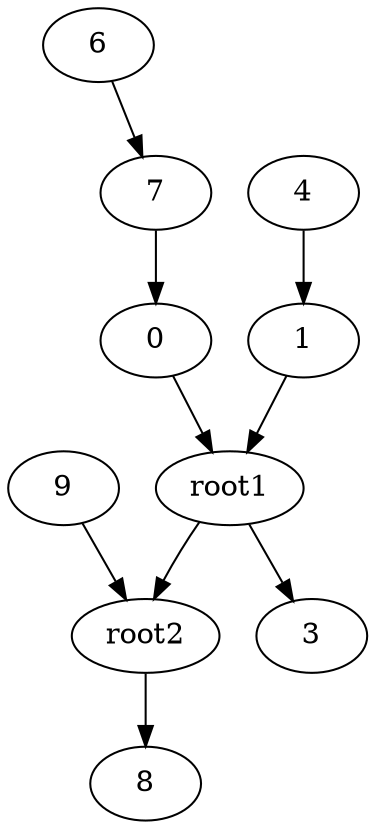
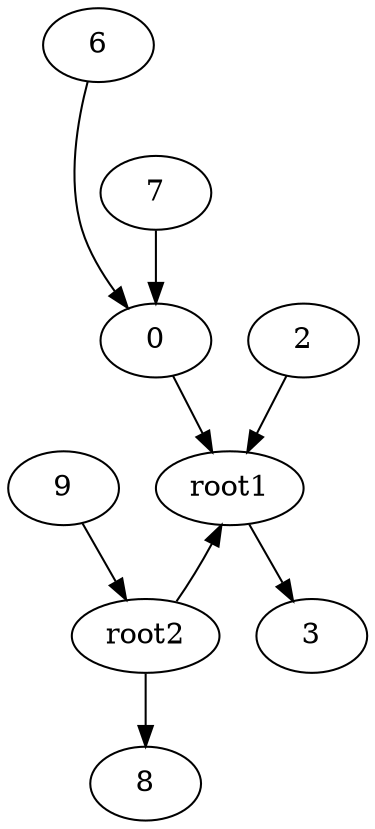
(123, 109) -> (75, 190)
(304, 193) -> none
(304, 341) -> (304, 341)
(181, 551) -> (195, 573)
